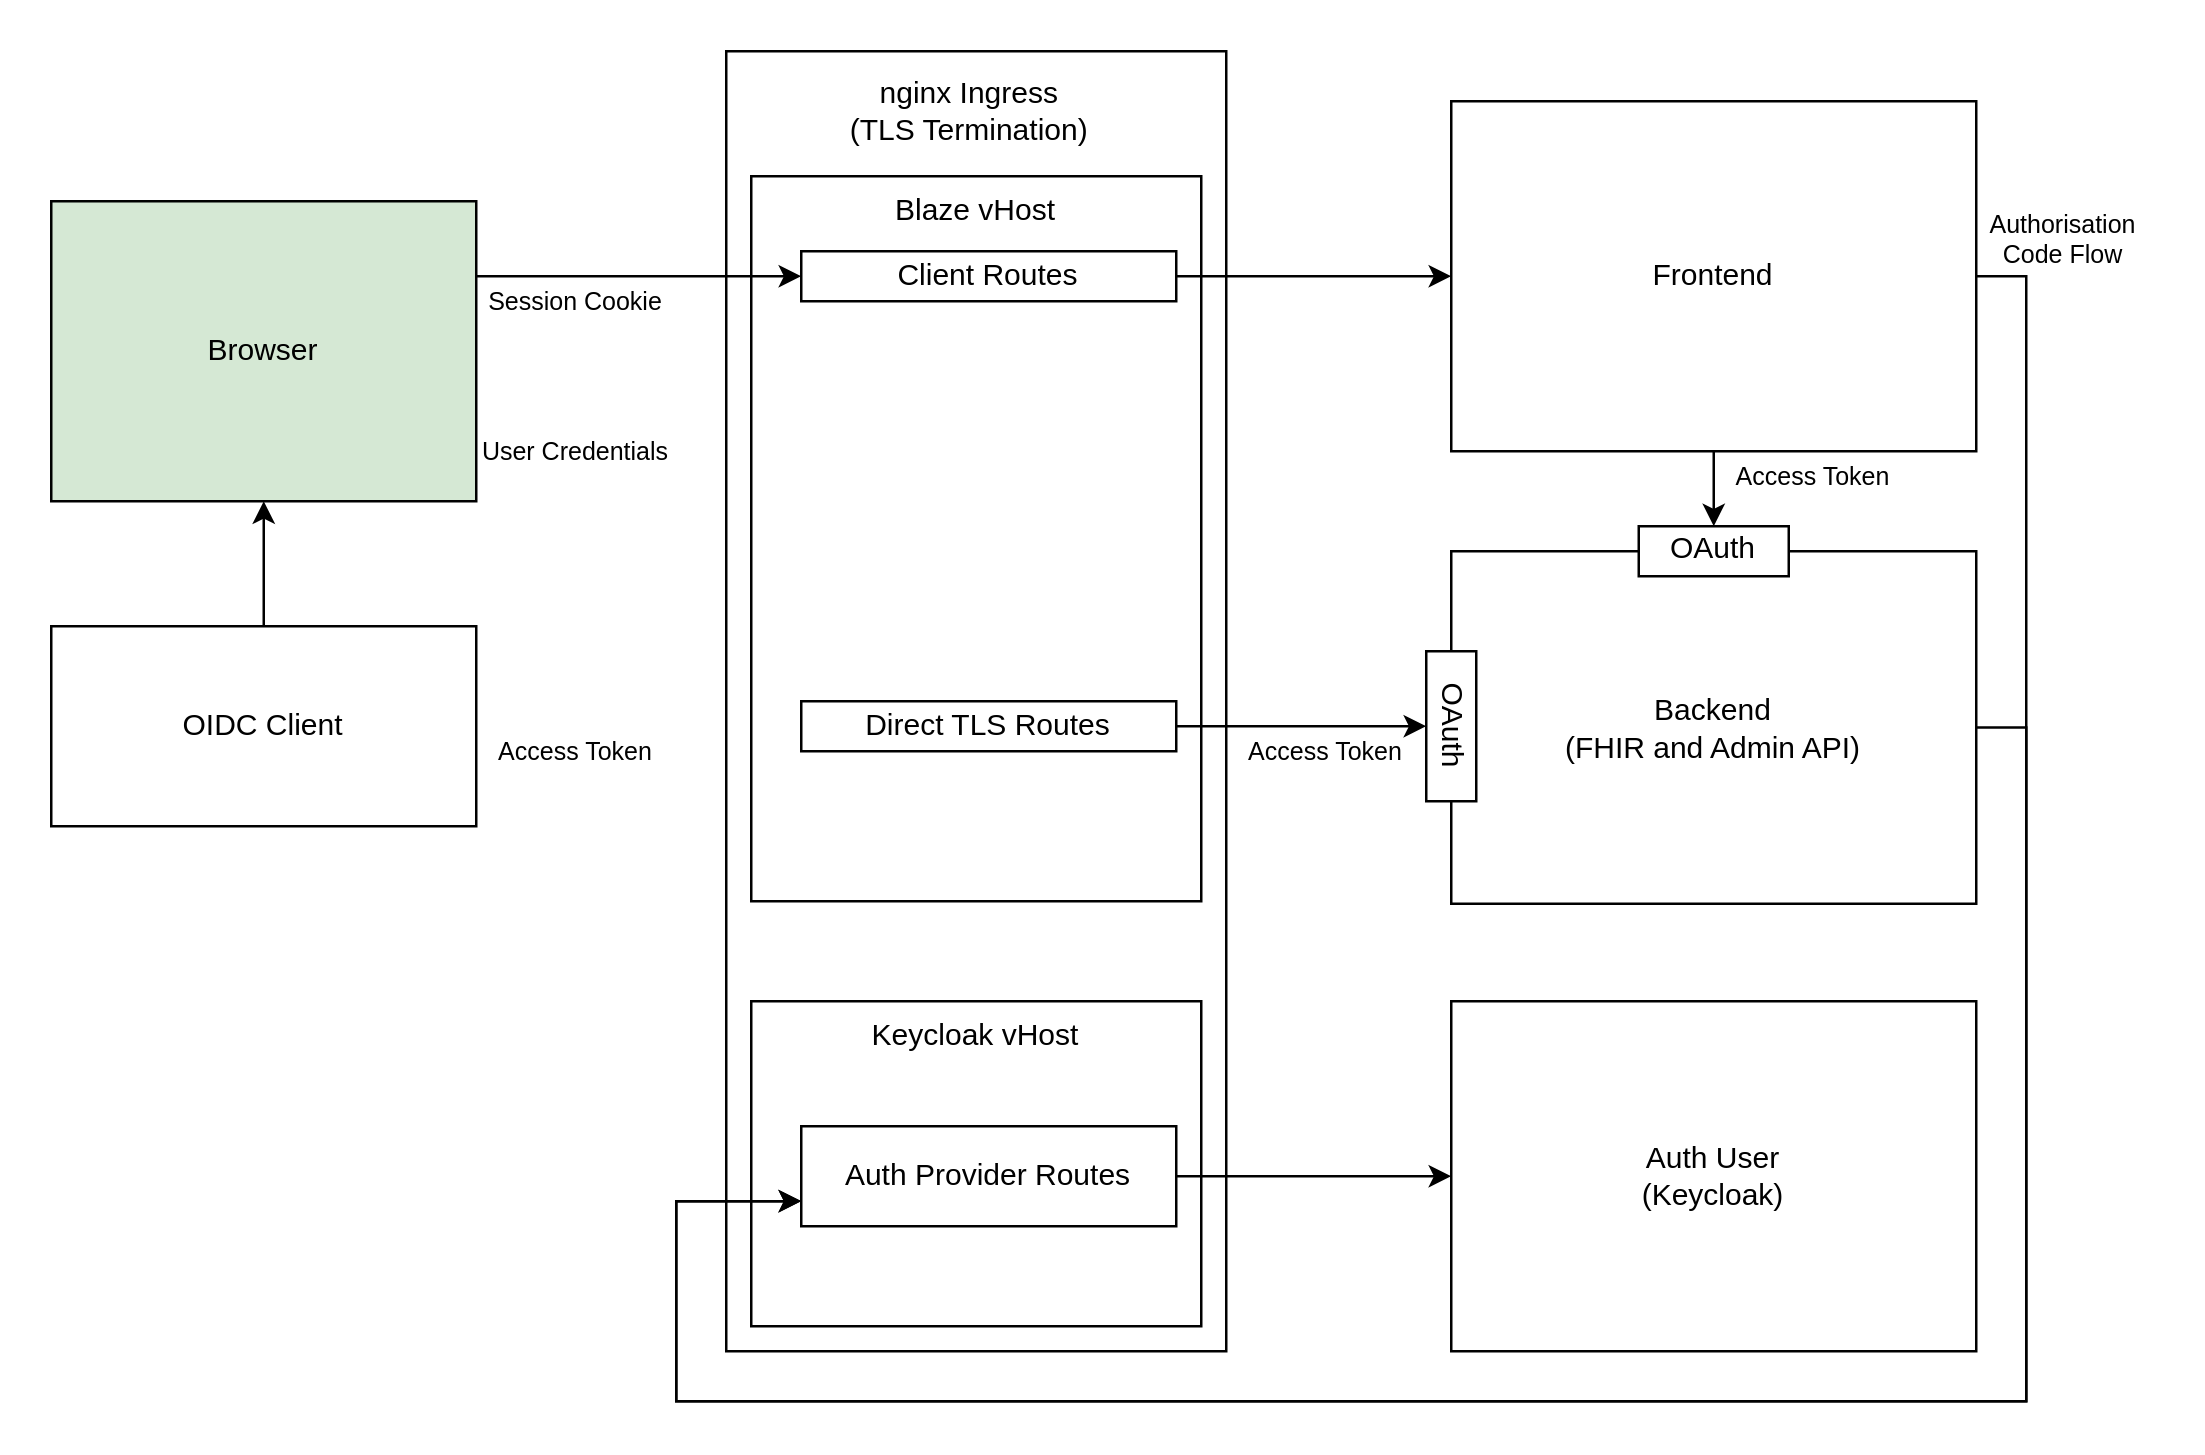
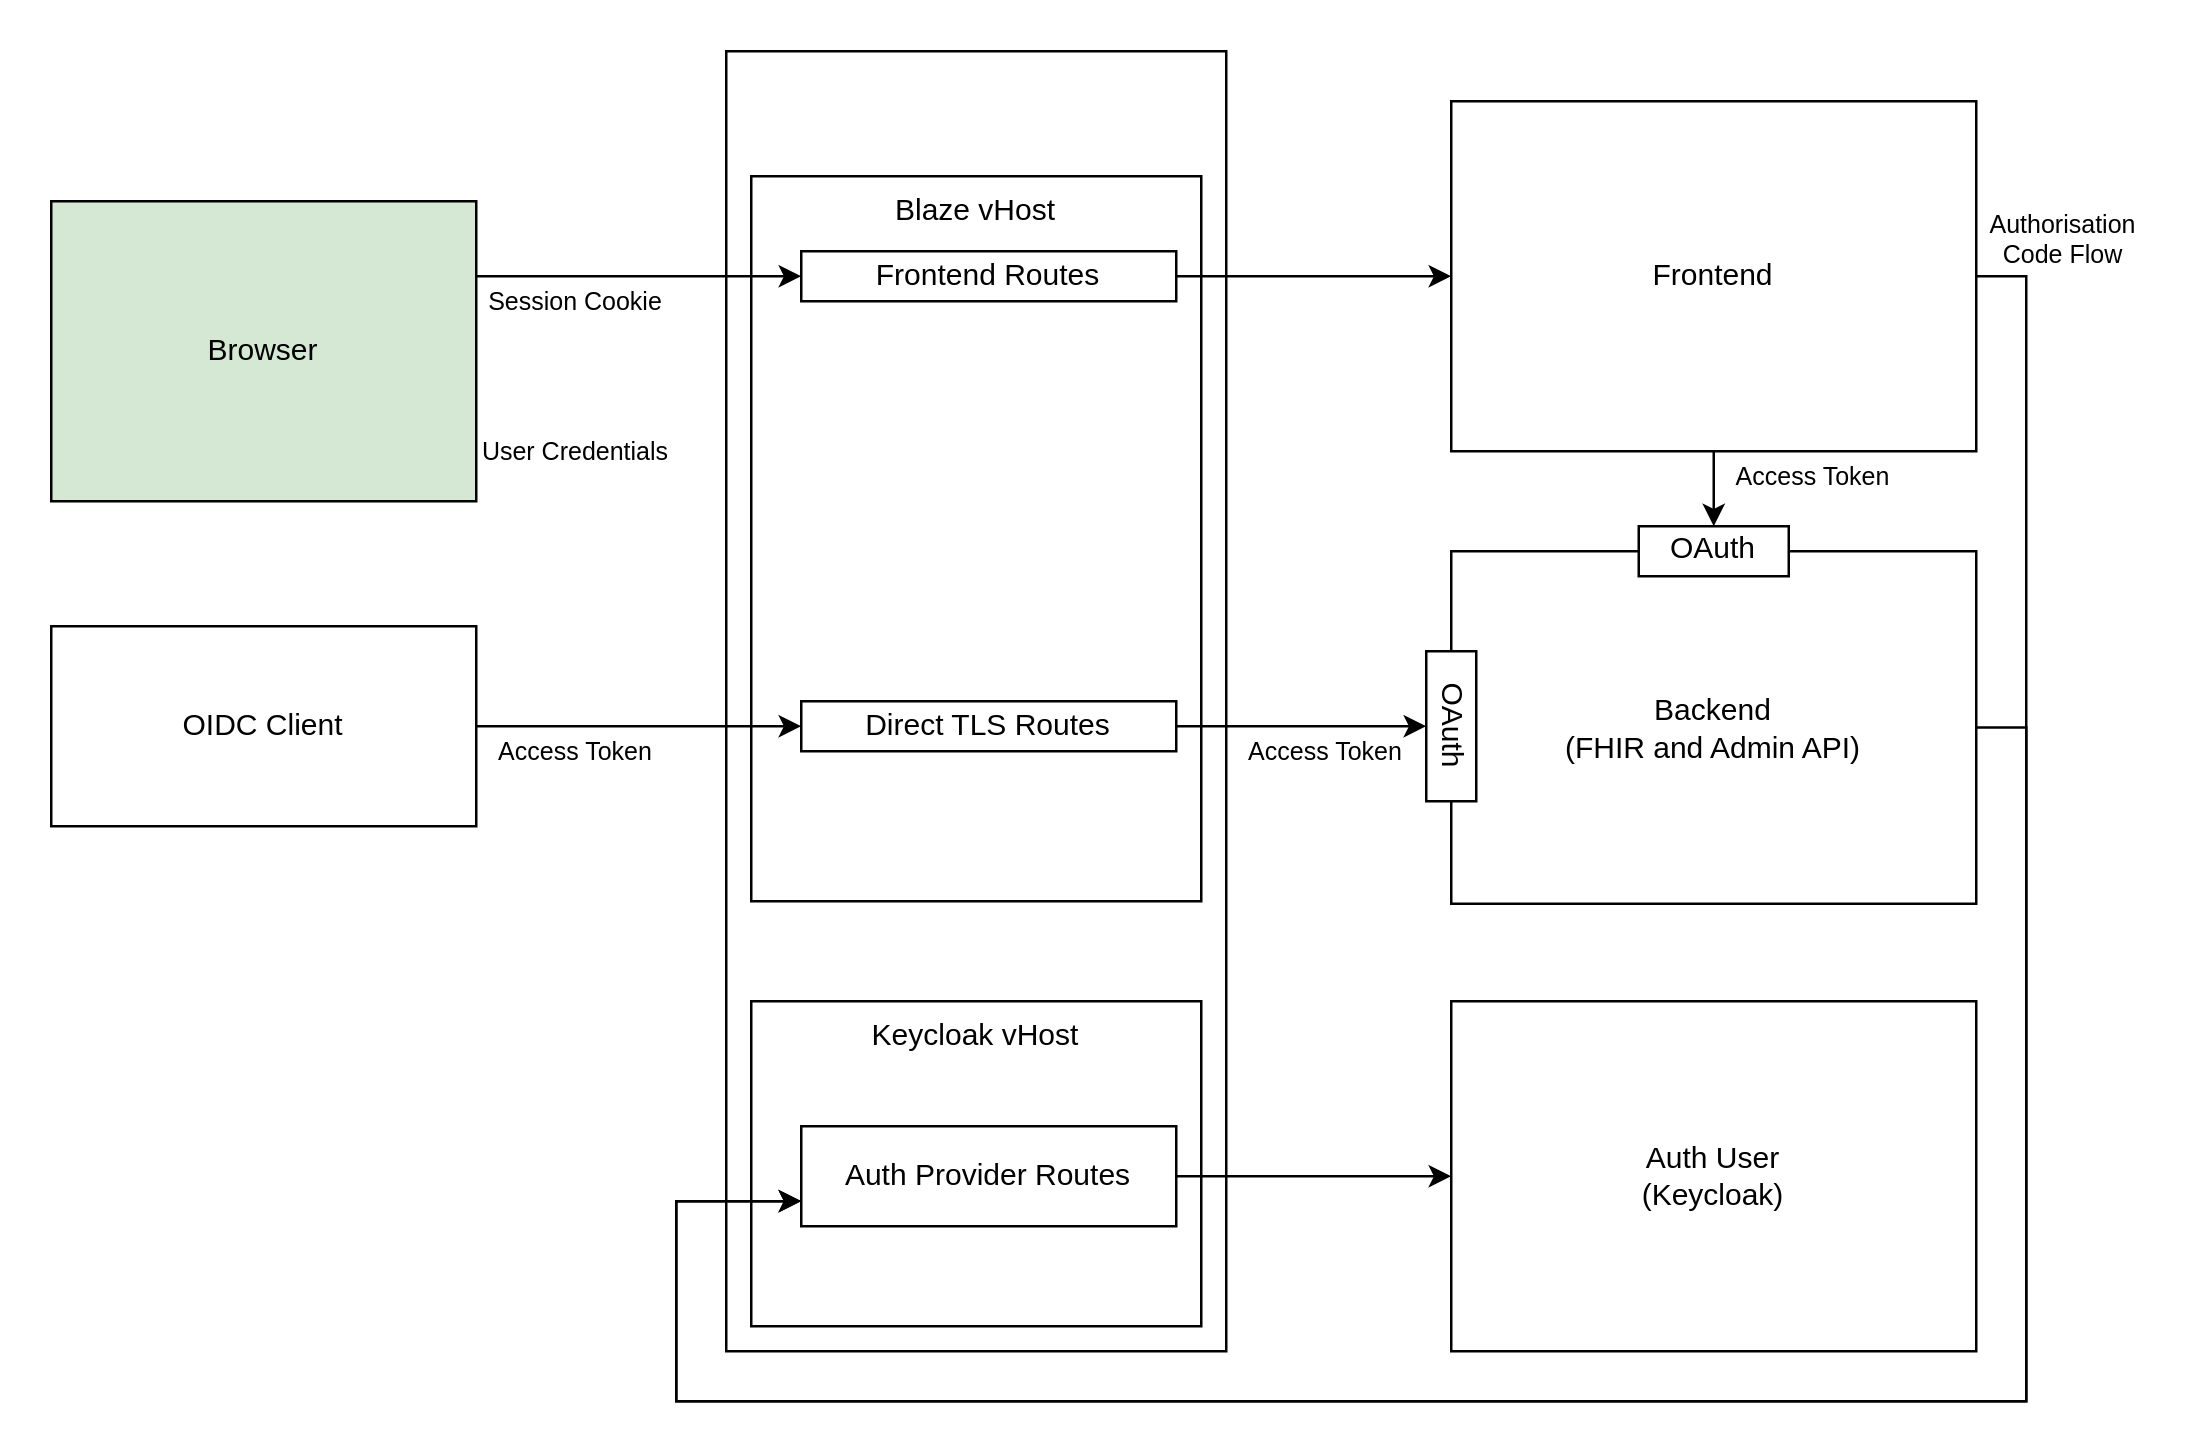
(970, 112) -> none
(989, 276) -> (989, 276)
(264, 572) -> (630, 726)
